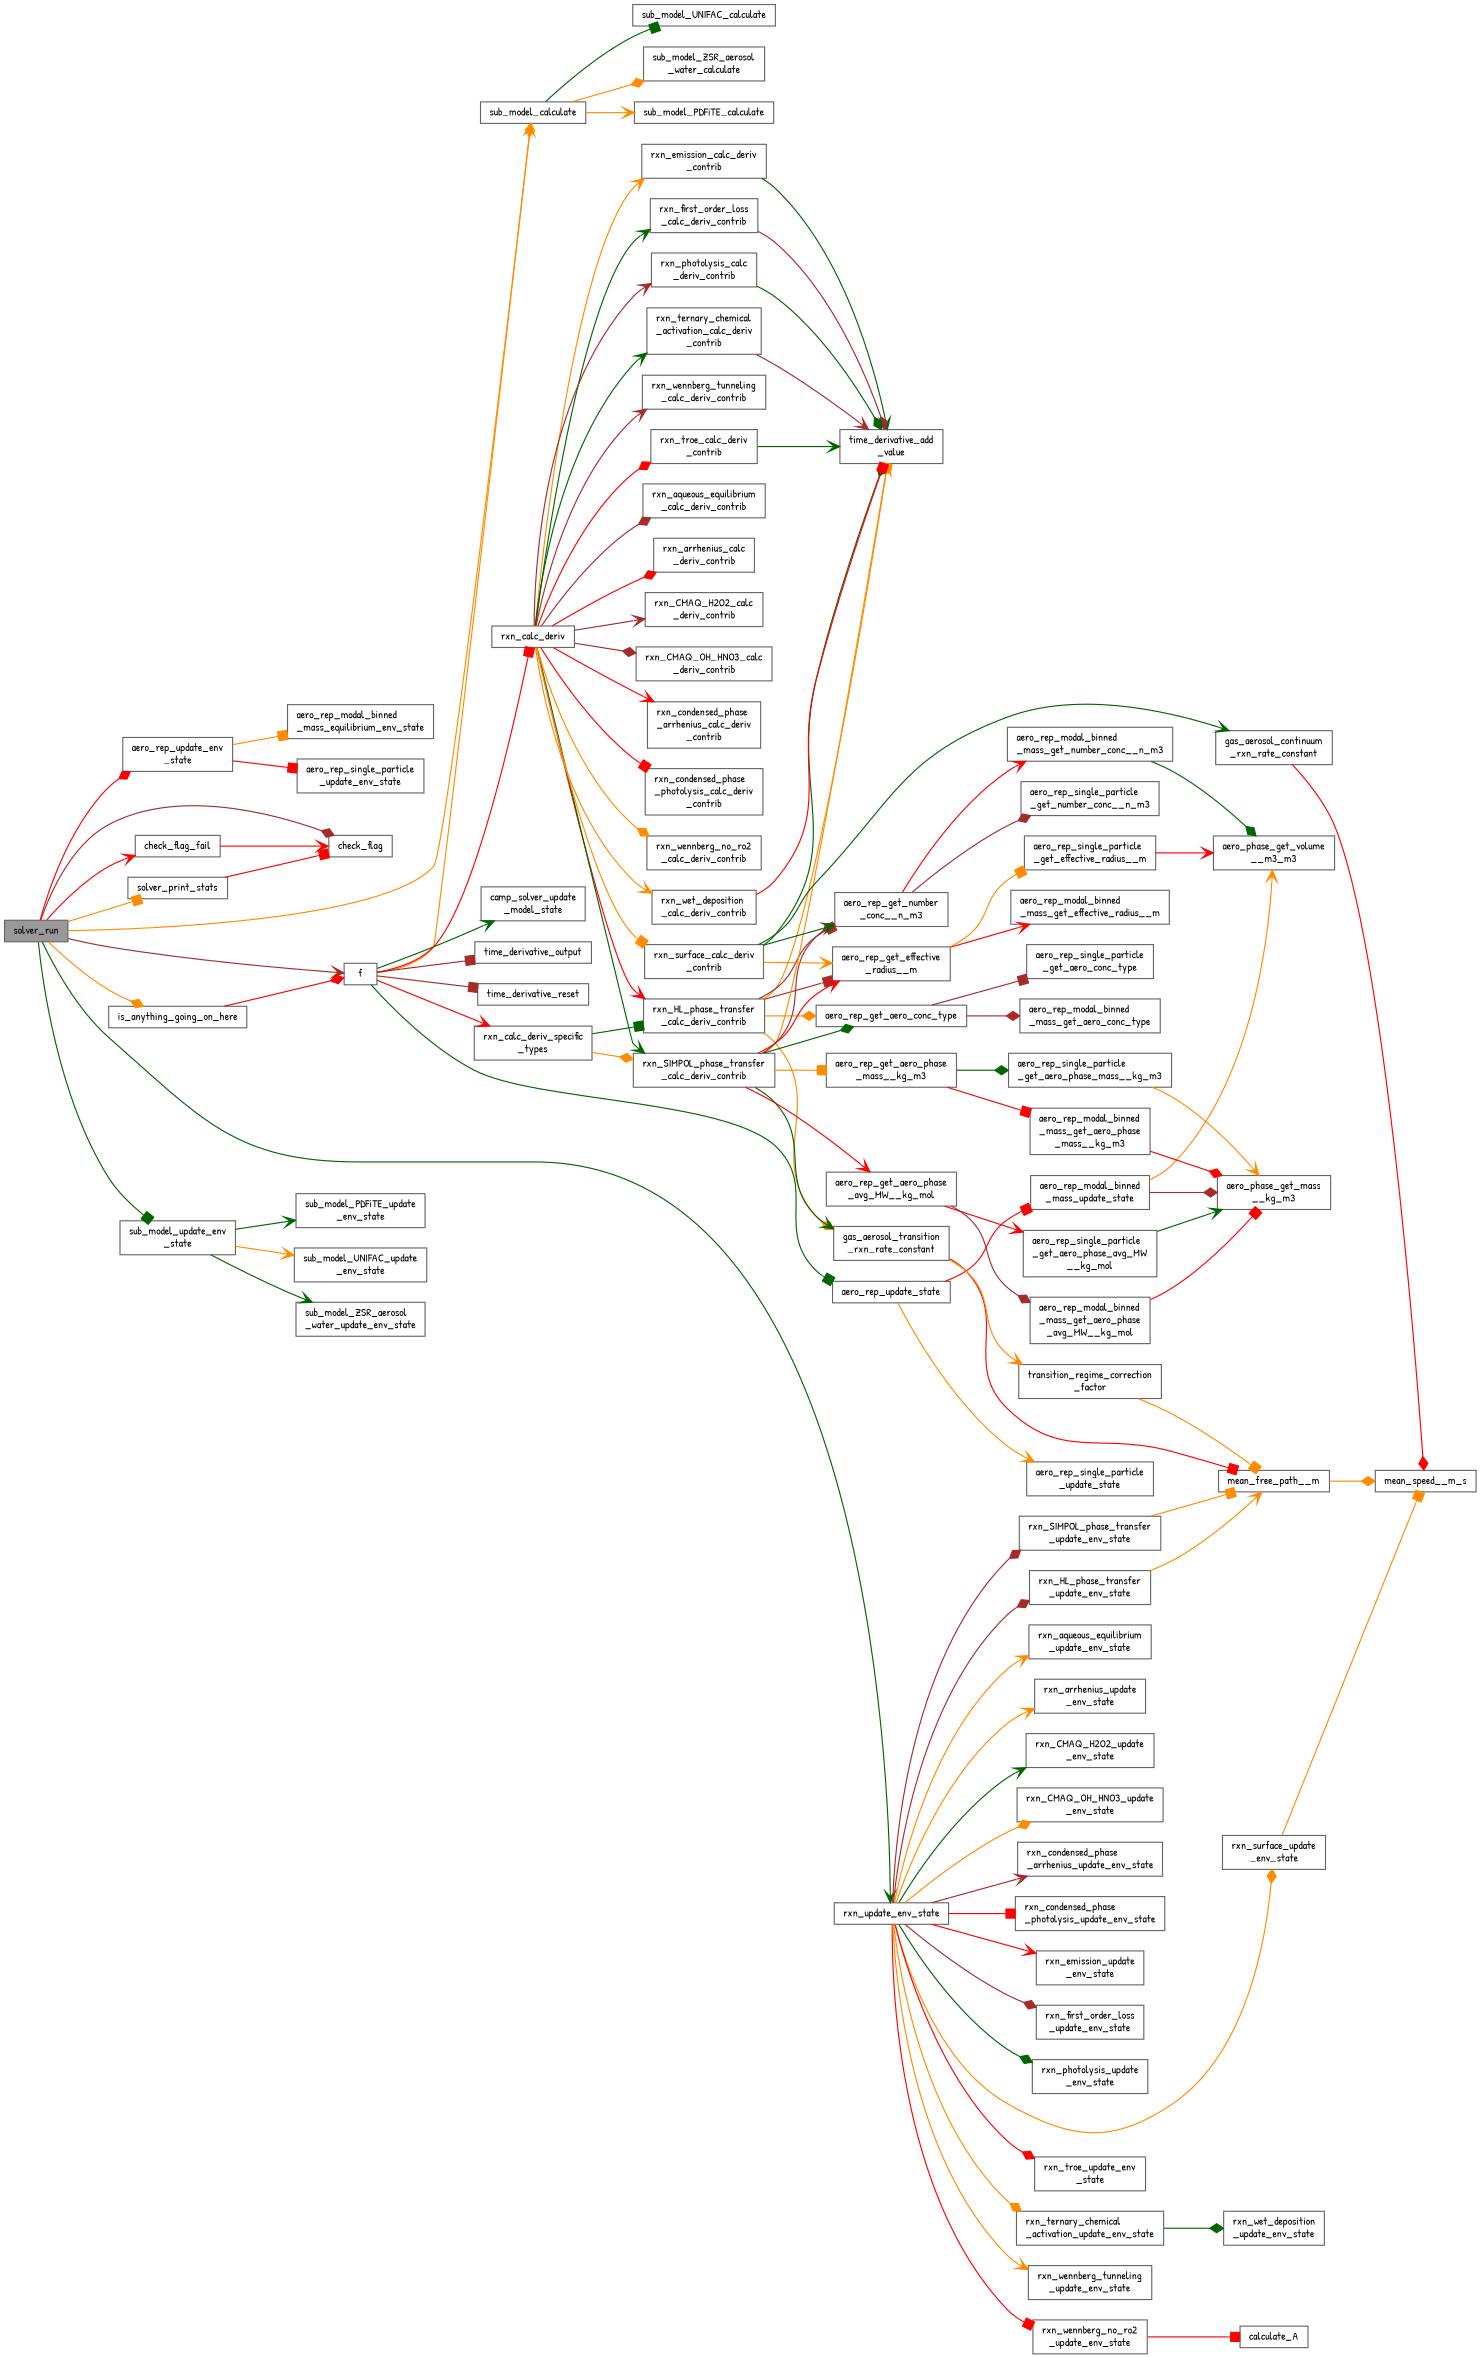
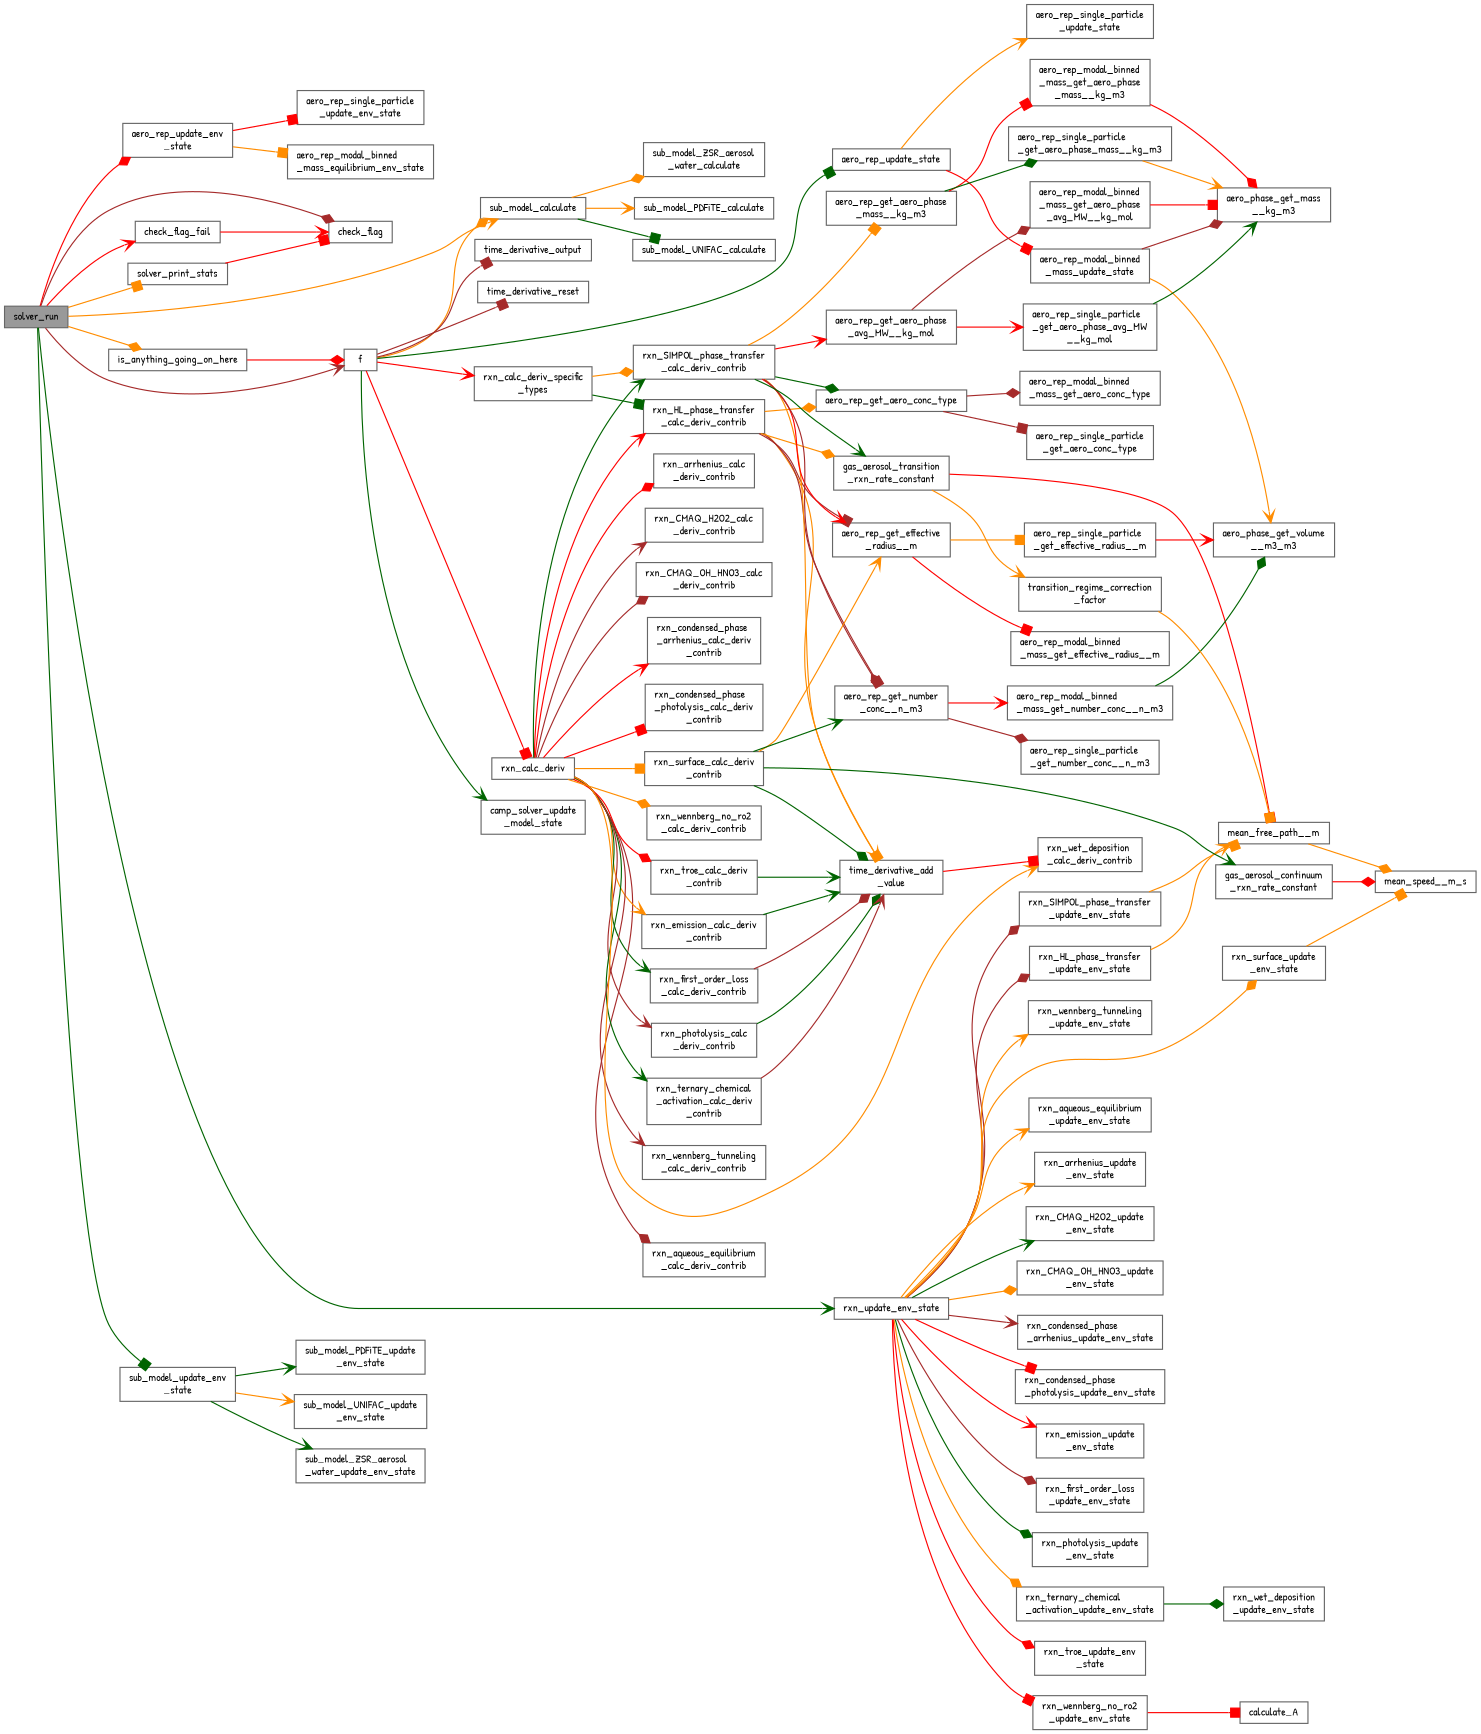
(814, 689) -> (985, 867)
(985, 937) -> (964, 595)
